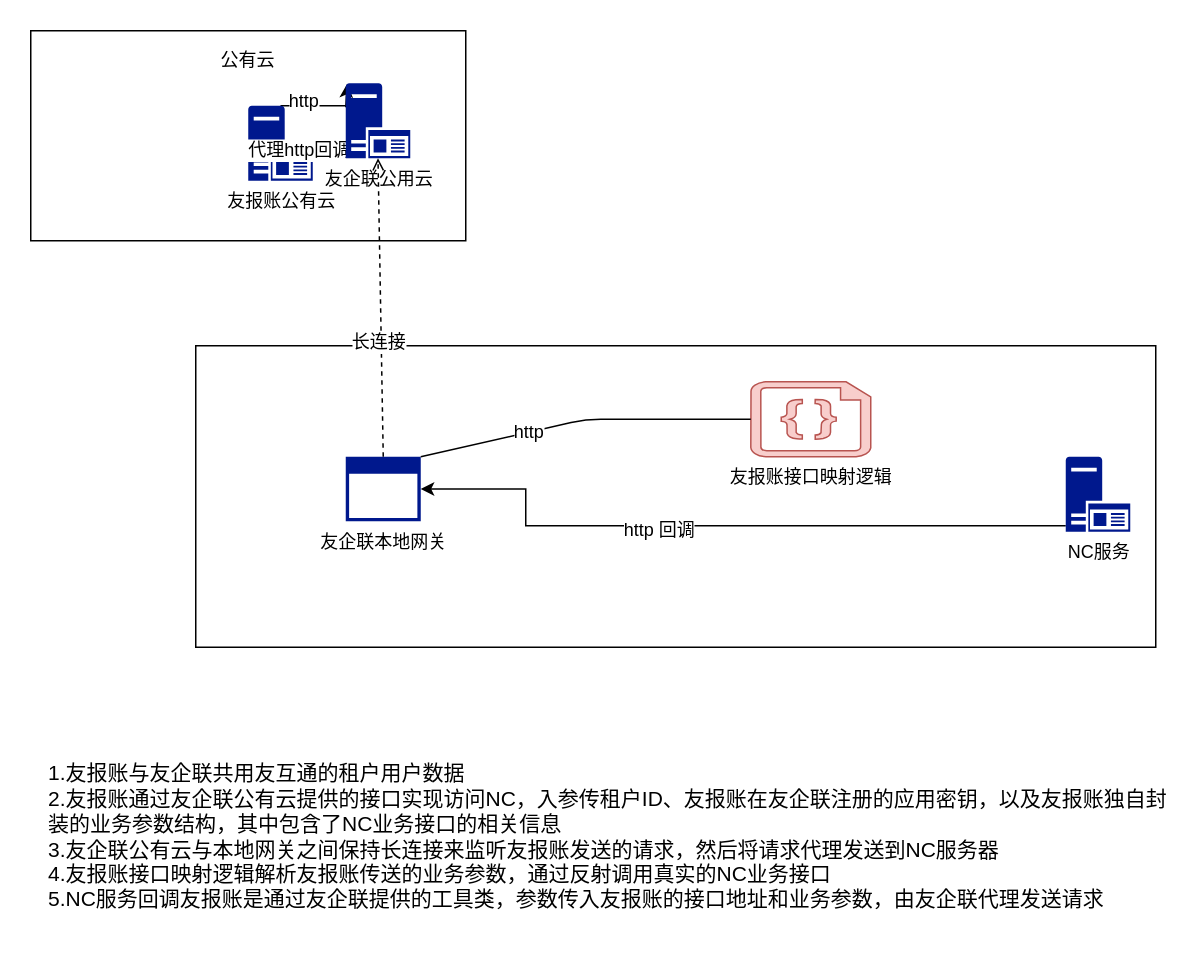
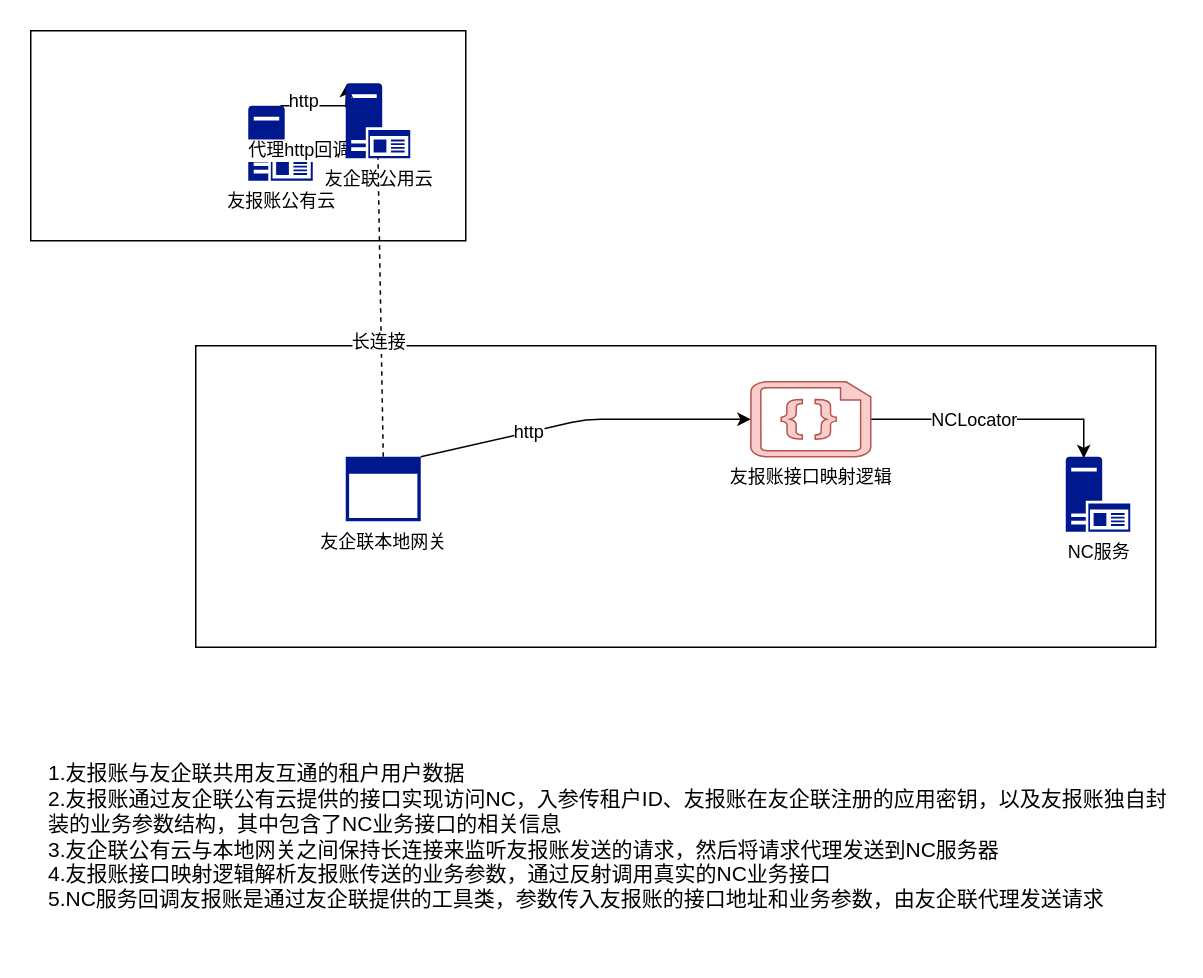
(248, 61) -> none
(378, 165) -> (378, 163)
(743, 419) -> (739, 419)
none -> (1035, 419)
(731, 526) -> none
